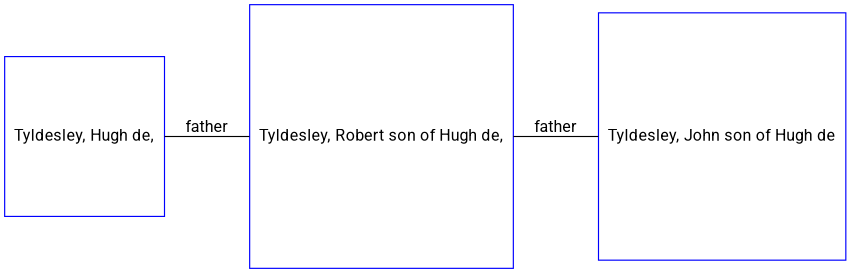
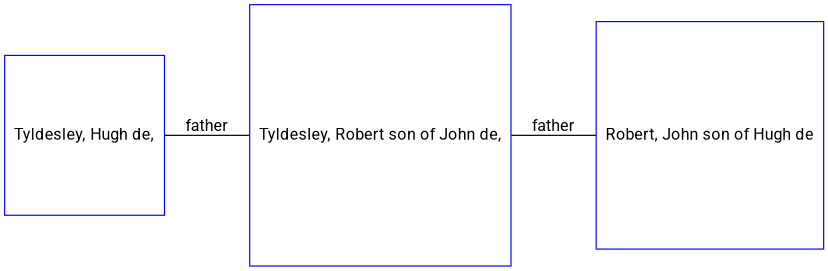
(382, 136) -> (380, 135)
(722, 136) -> (710, 135)
